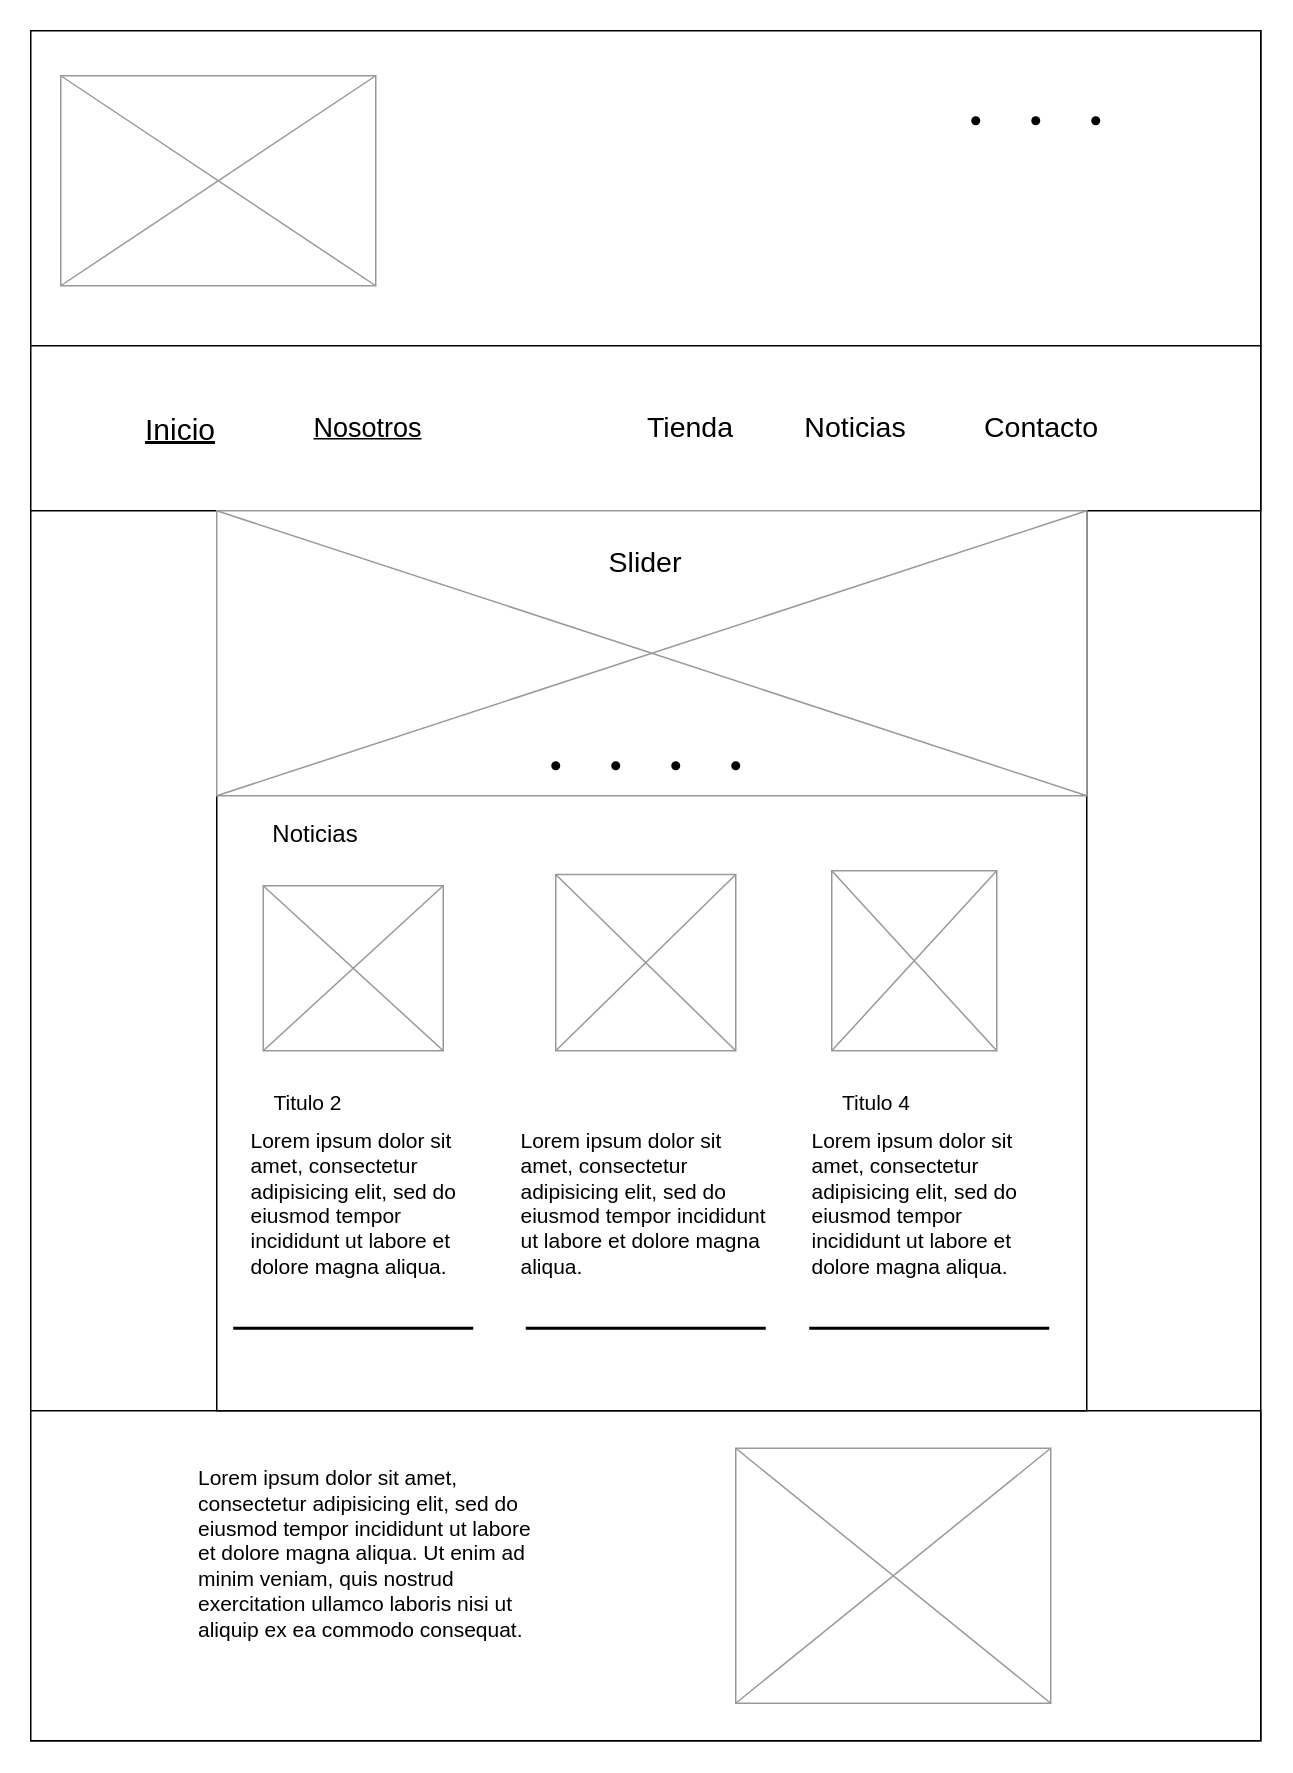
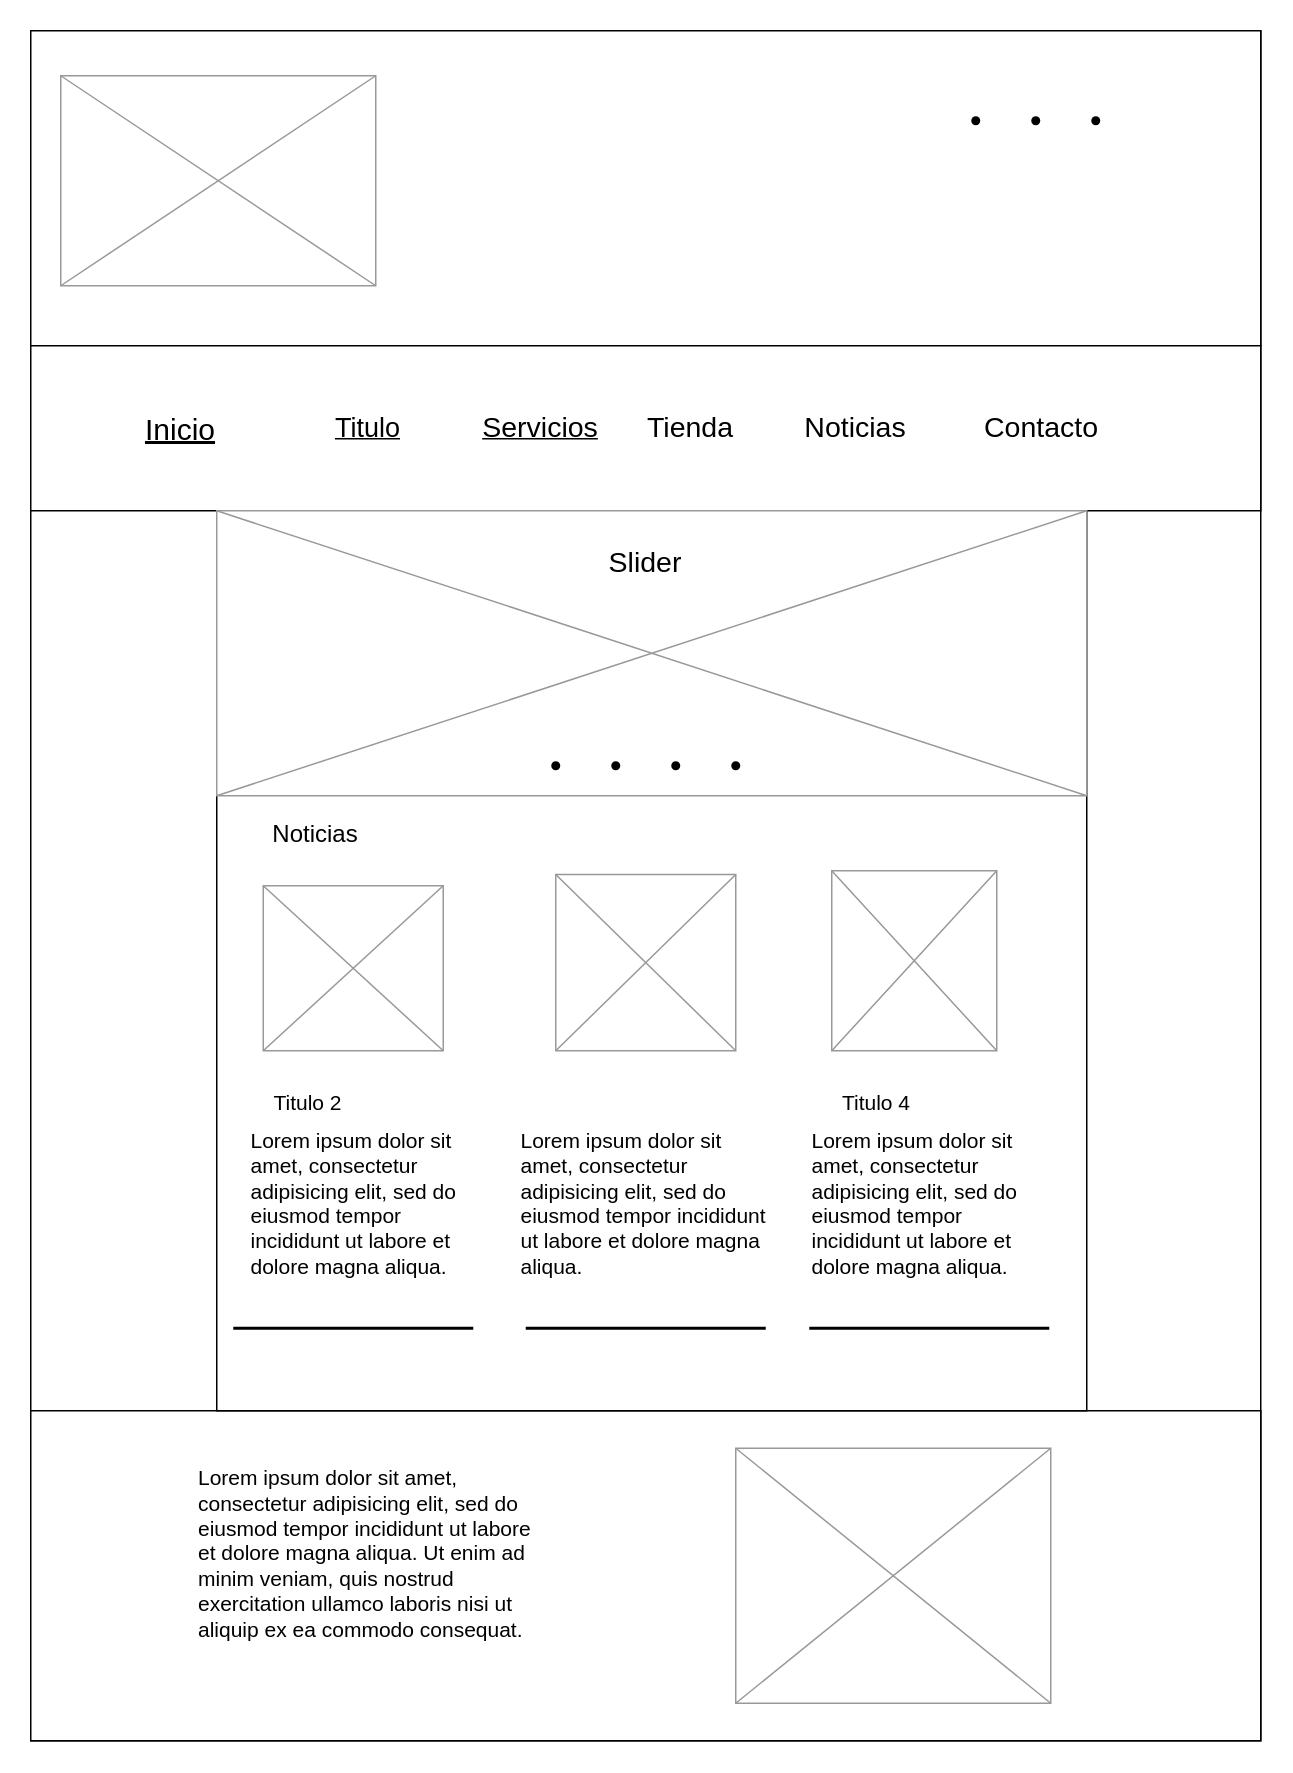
(368, 428) -> (368, 428)
none -> (541, 428)
